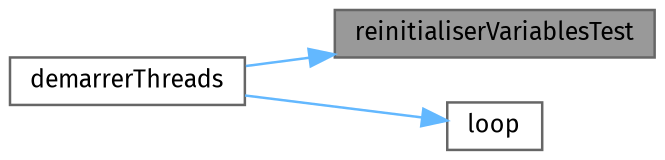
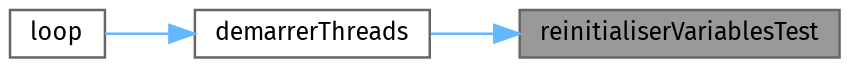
(334, 106) -> (137, 34)
